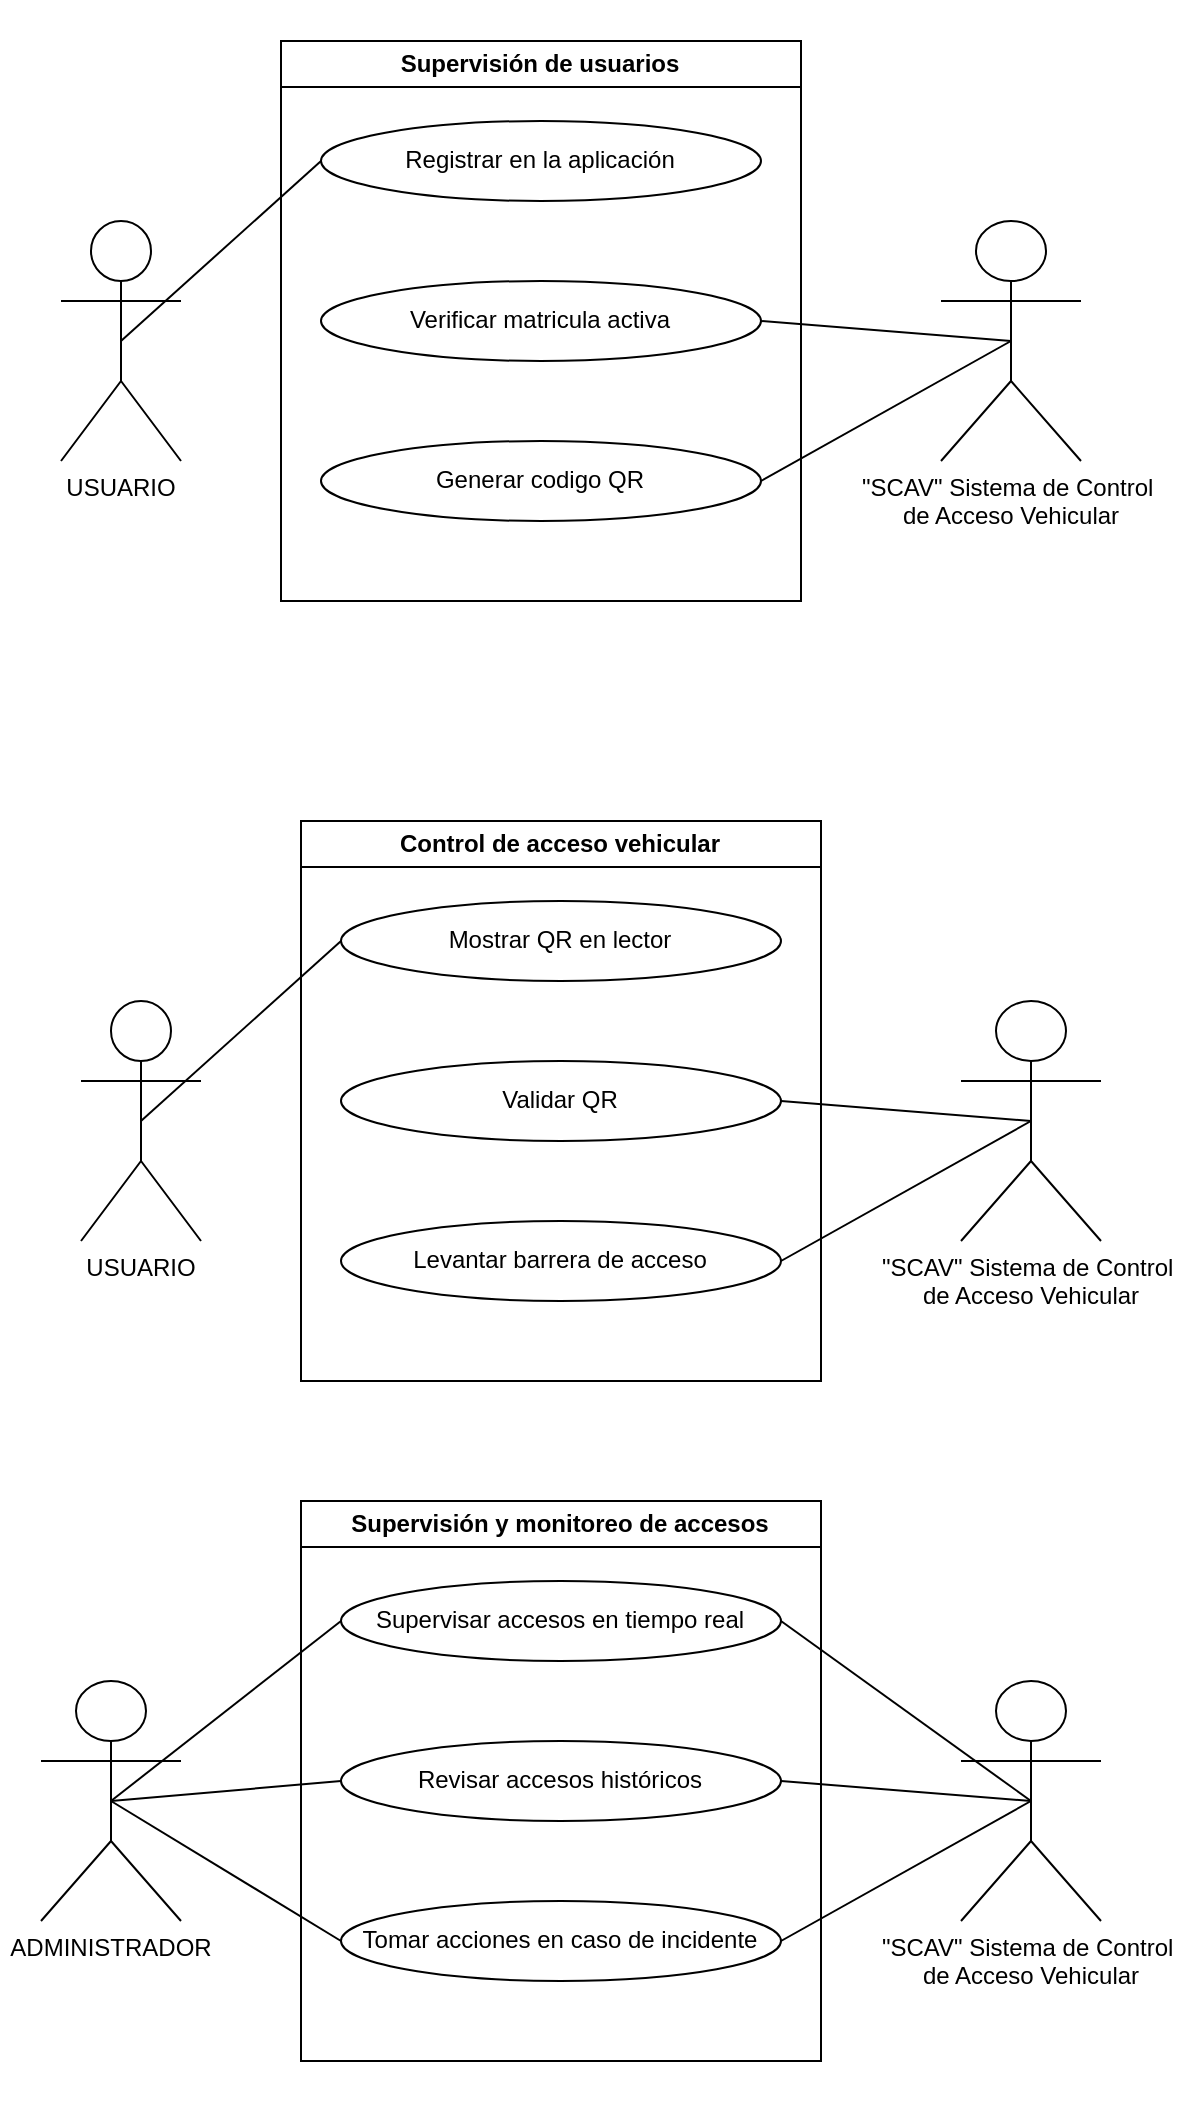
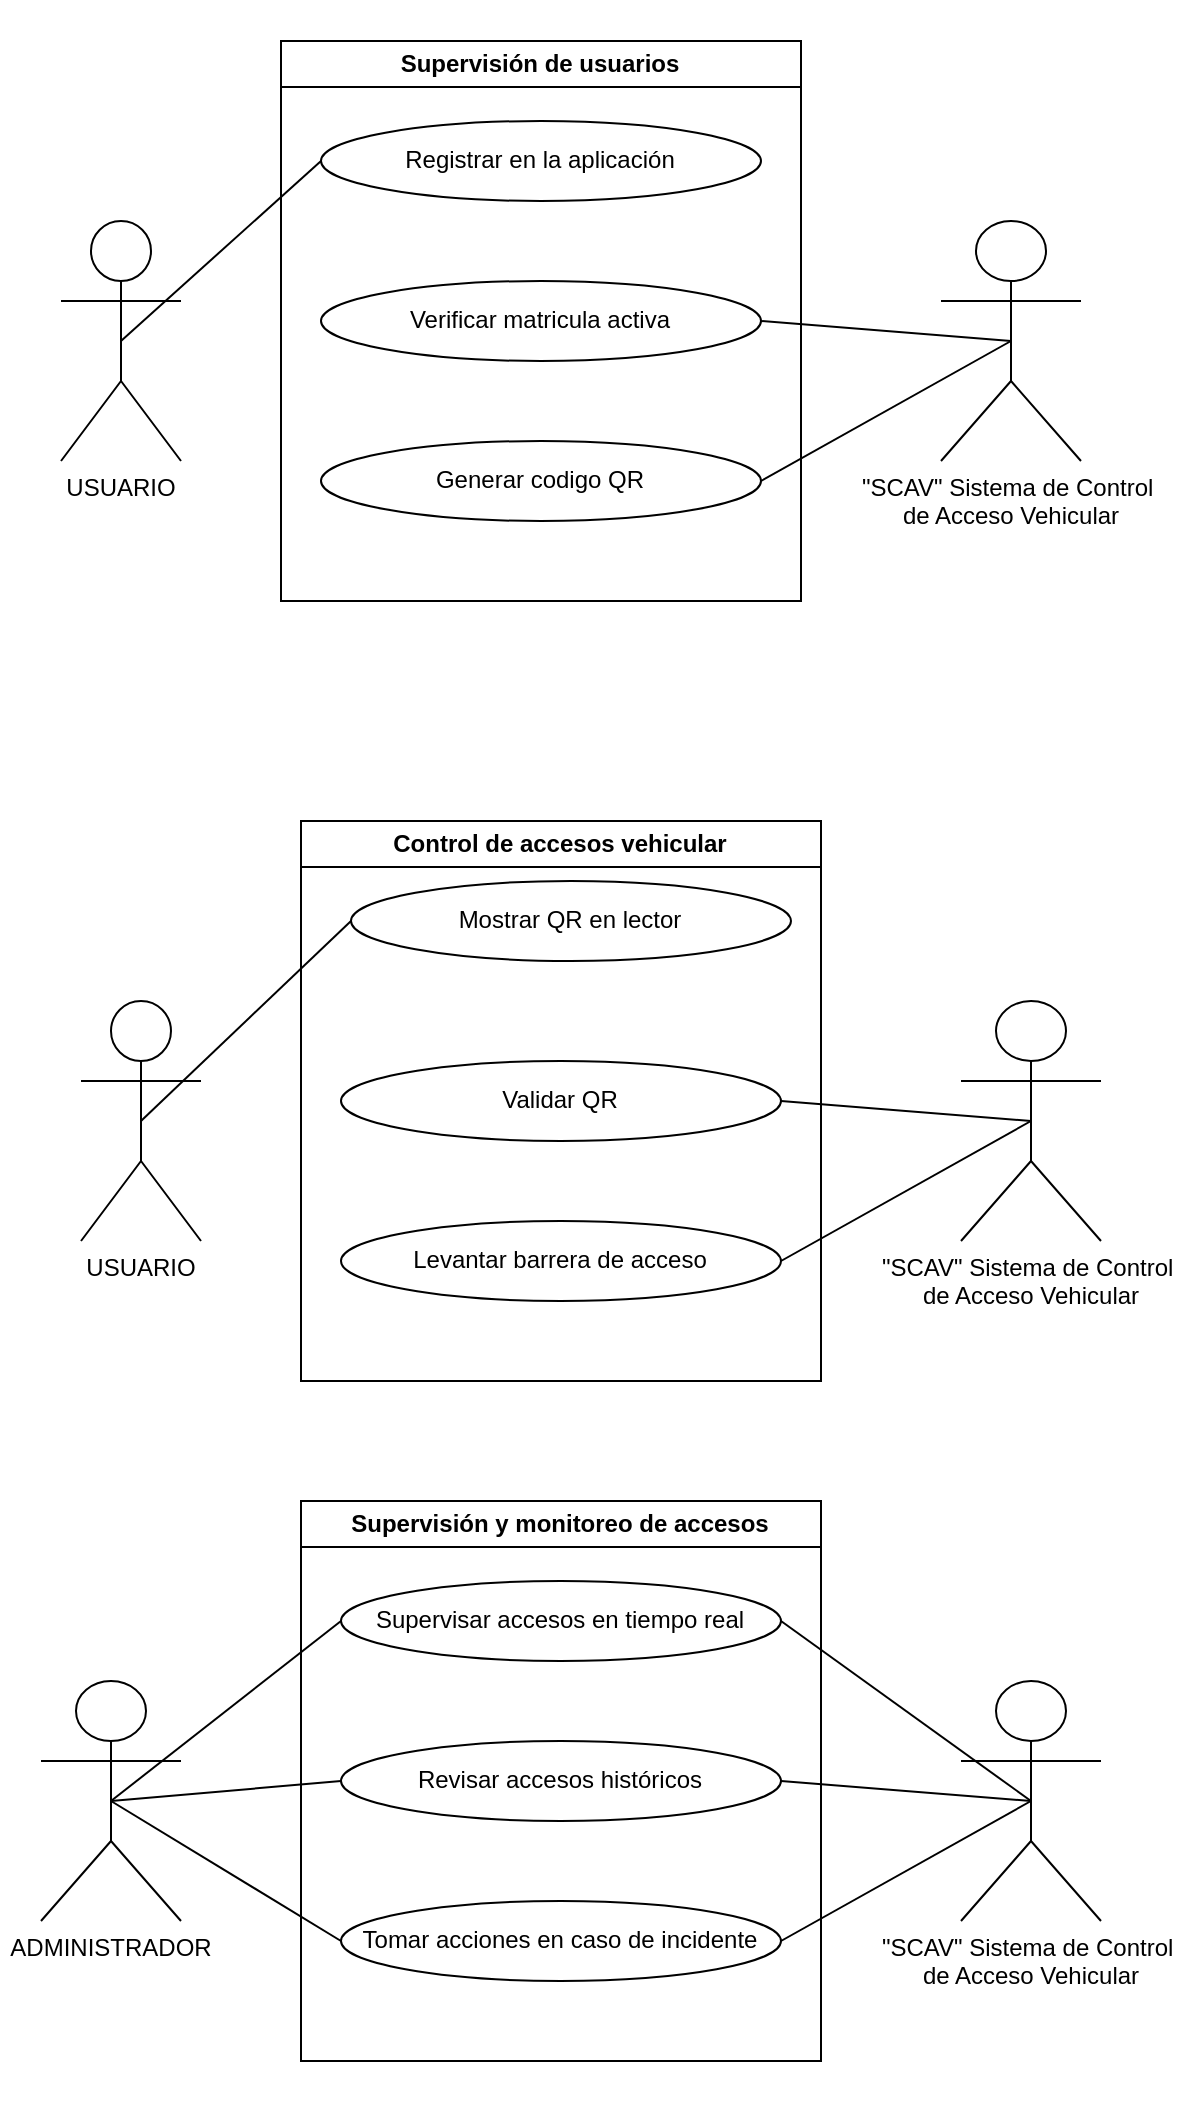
(561, 845) -> (561, 845)
(561, 941) -> (571, 921)
